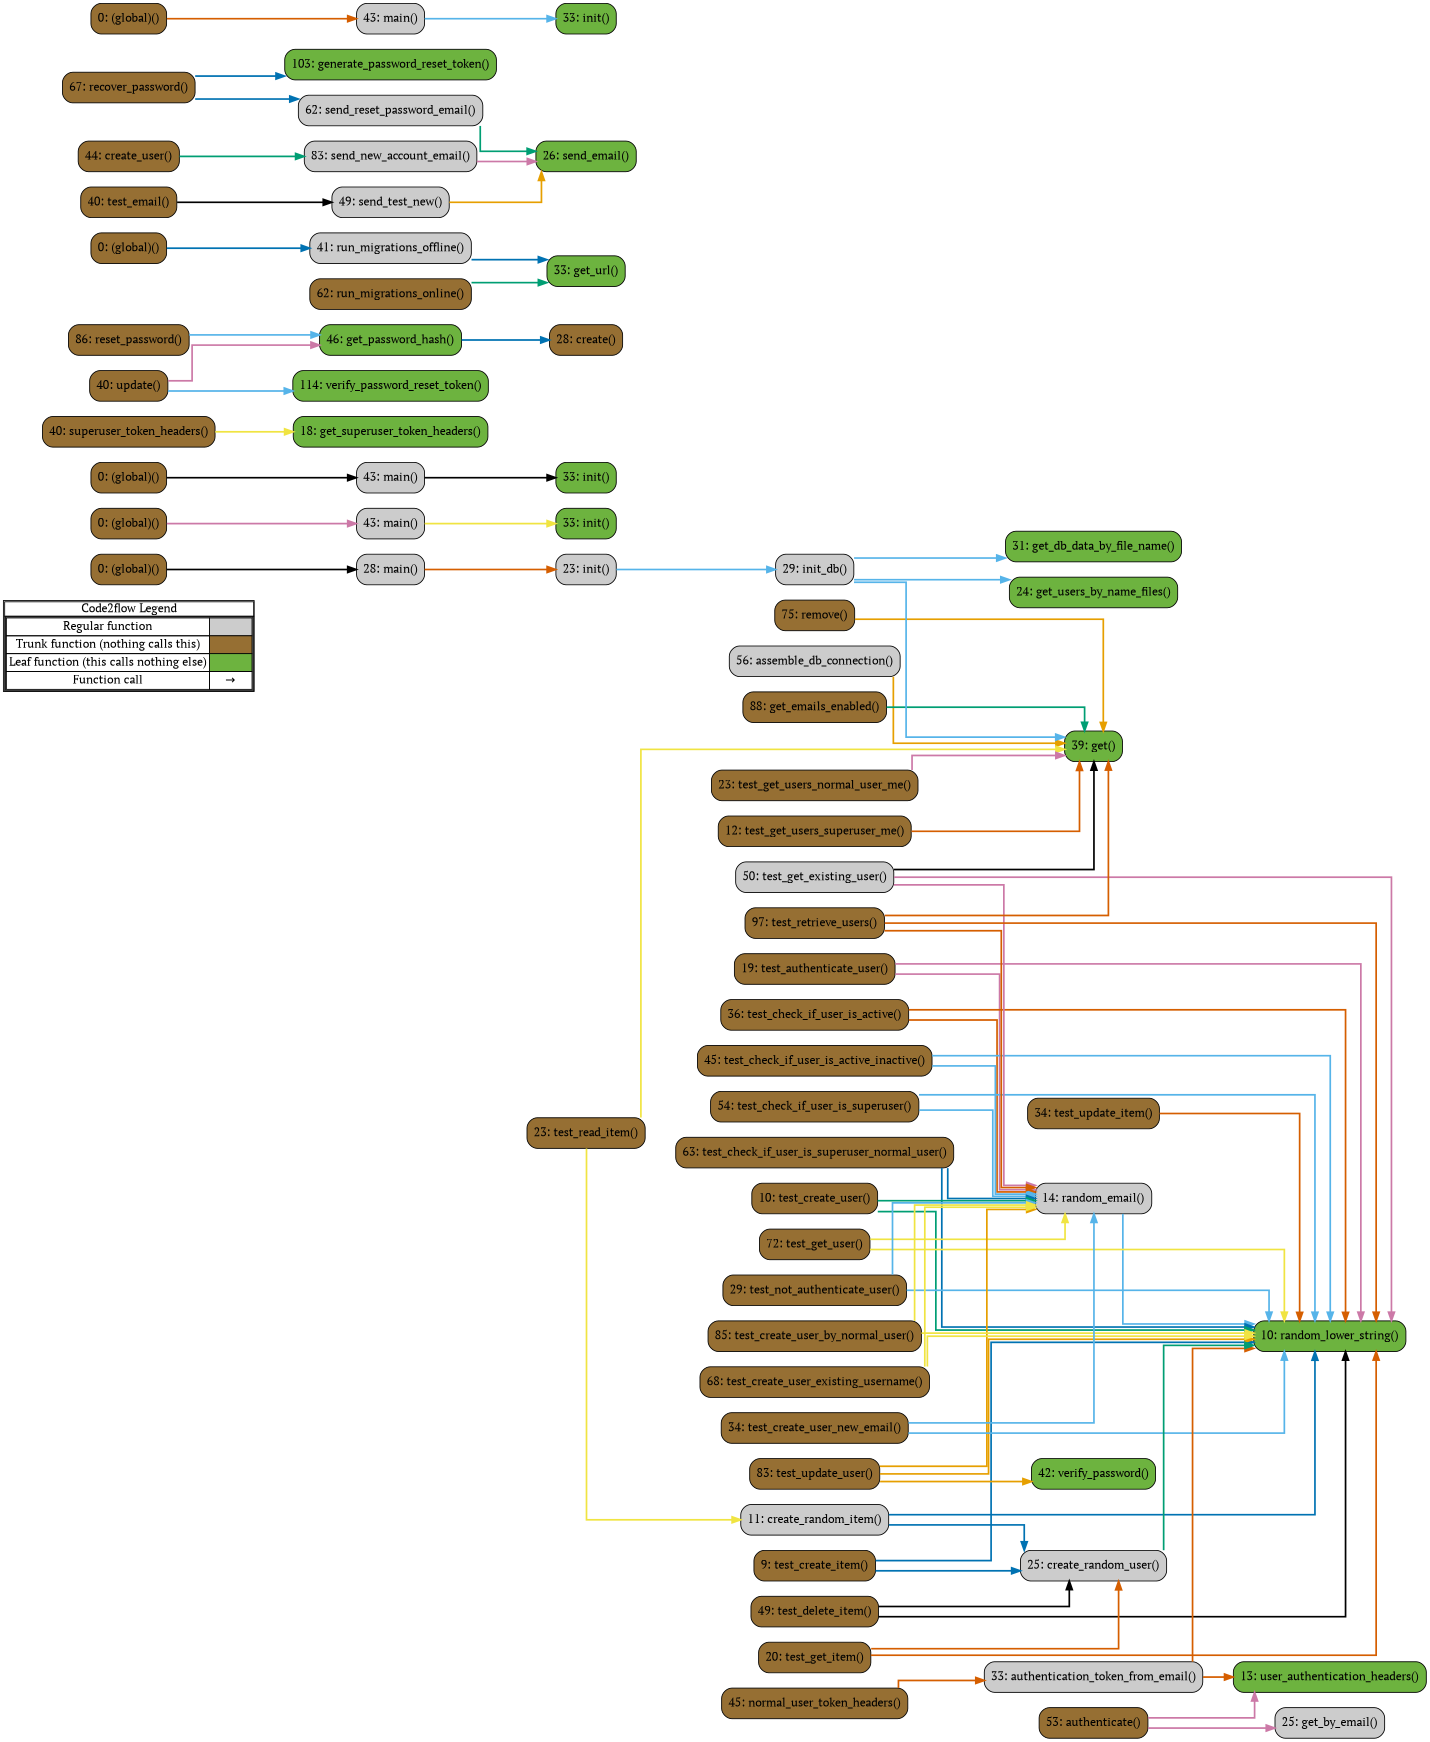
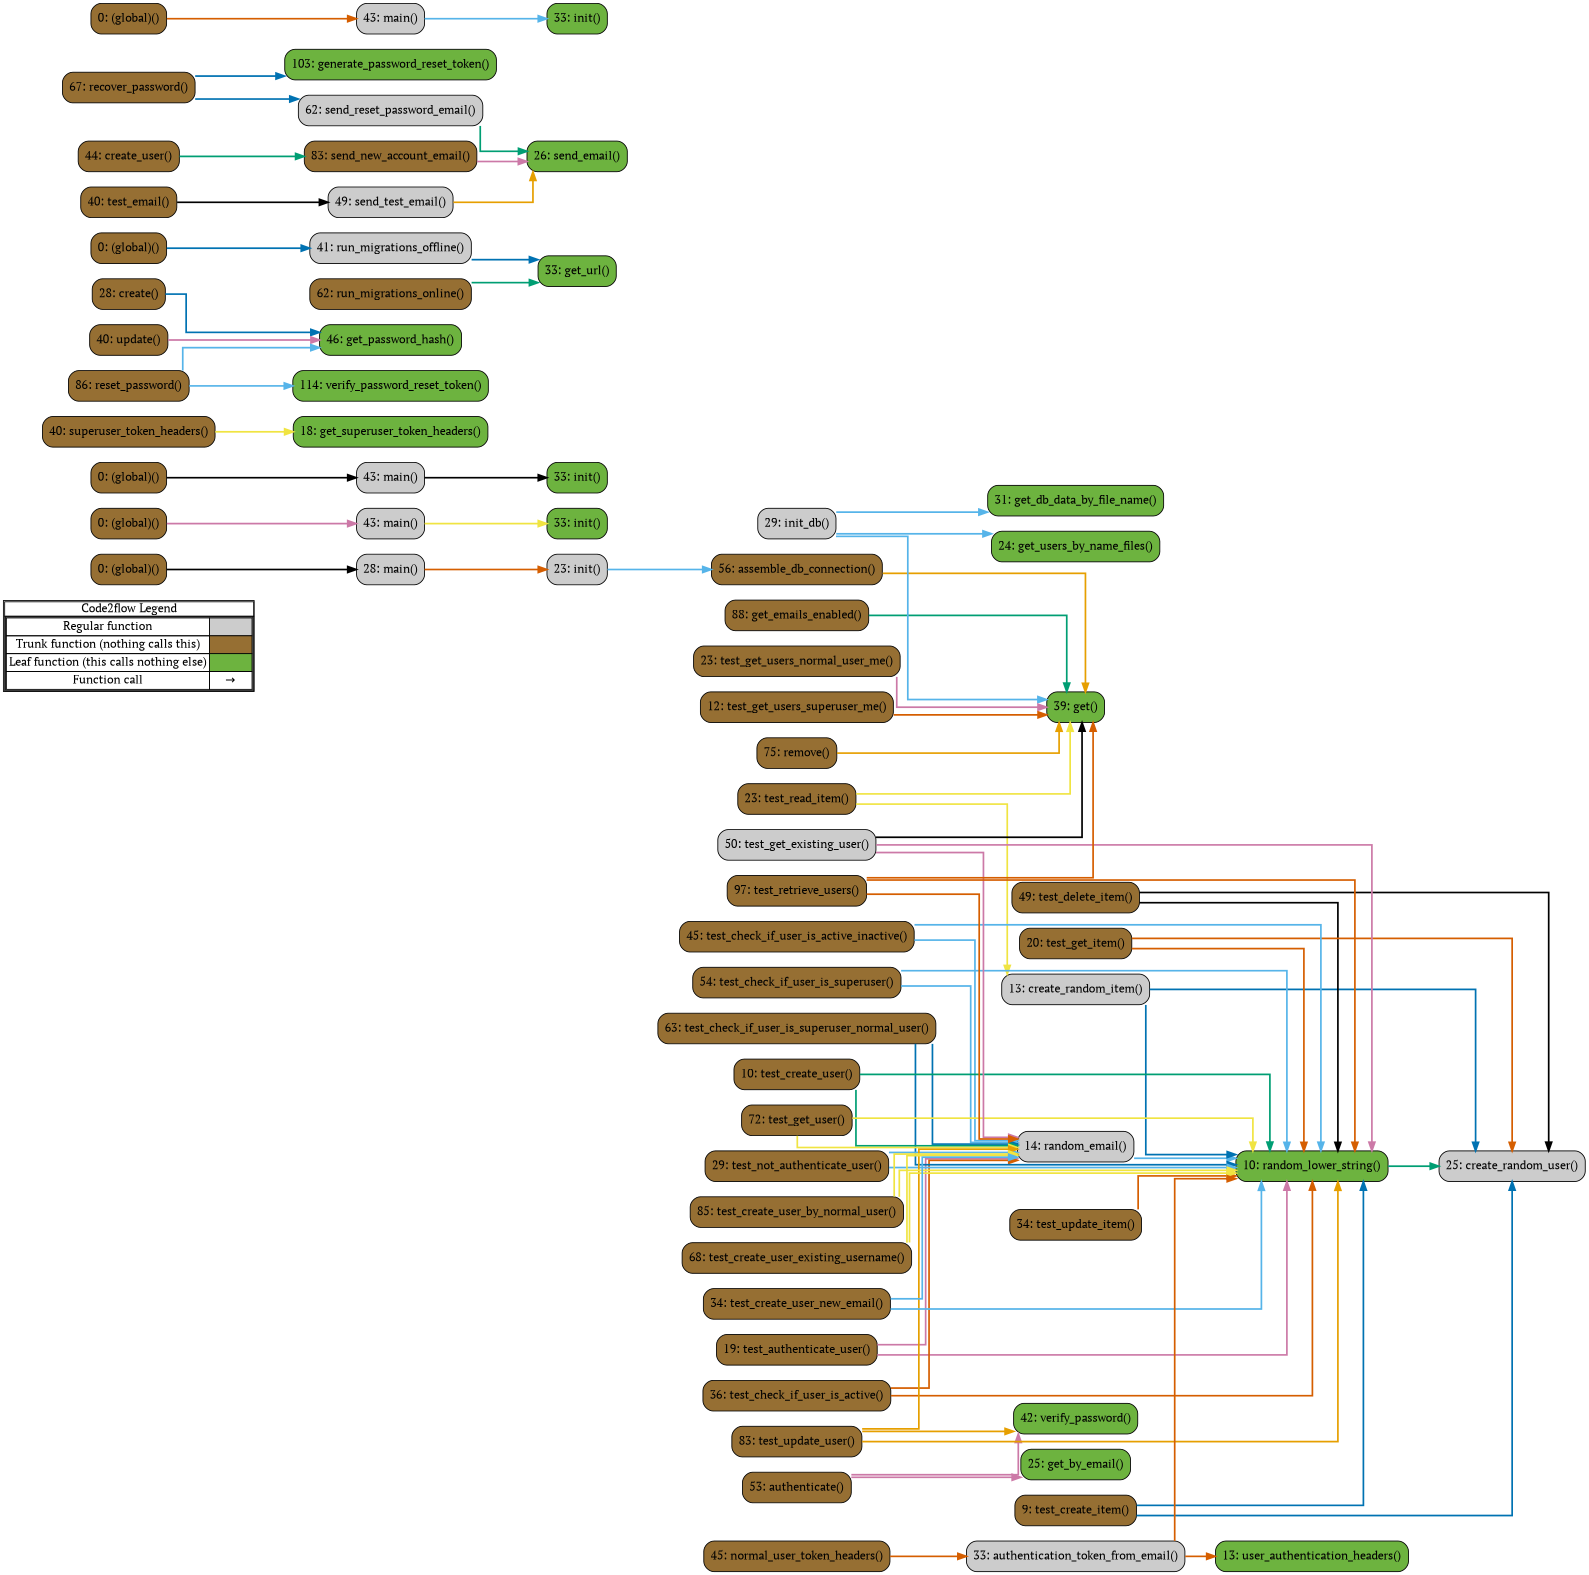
(391, 156) -> (391, 156)
(391, 202) -> (391, 202)
(501, 340) -> (219, 332)
(226, 391) -> (237, 386)
(692, 570) -> (655, 570)
(815, 661) -> (797, 570)
(1164, 1407) -> (1409, 1166)
(815, 1520) -> (1076, 989)
(1210, 1718) -> (951, 1475)
(1330, 1723) -> (1076, 1465)
